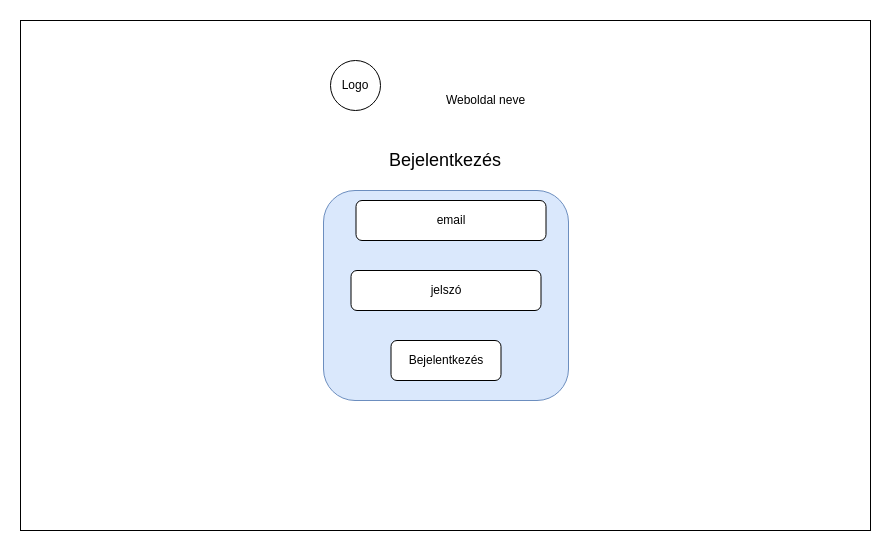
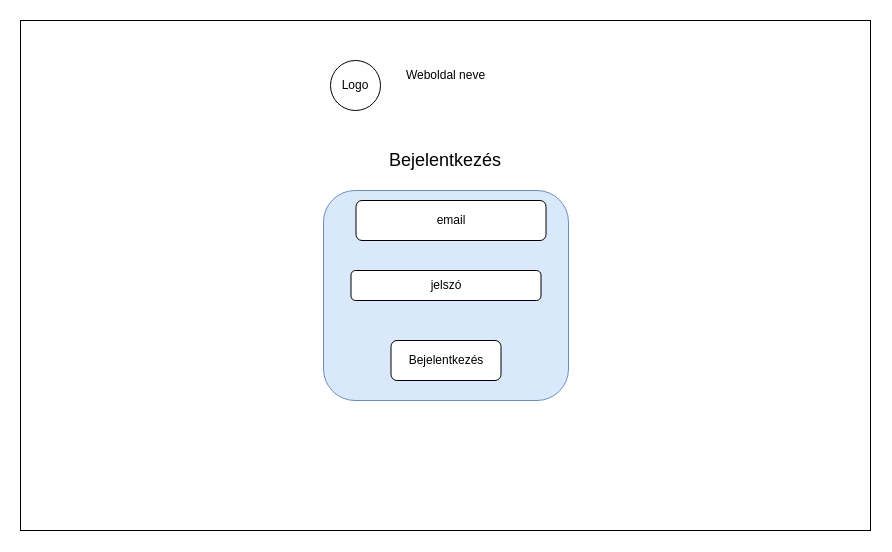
(486, 101) -> (446, 76)
(446, 291) -> (446, 286)
